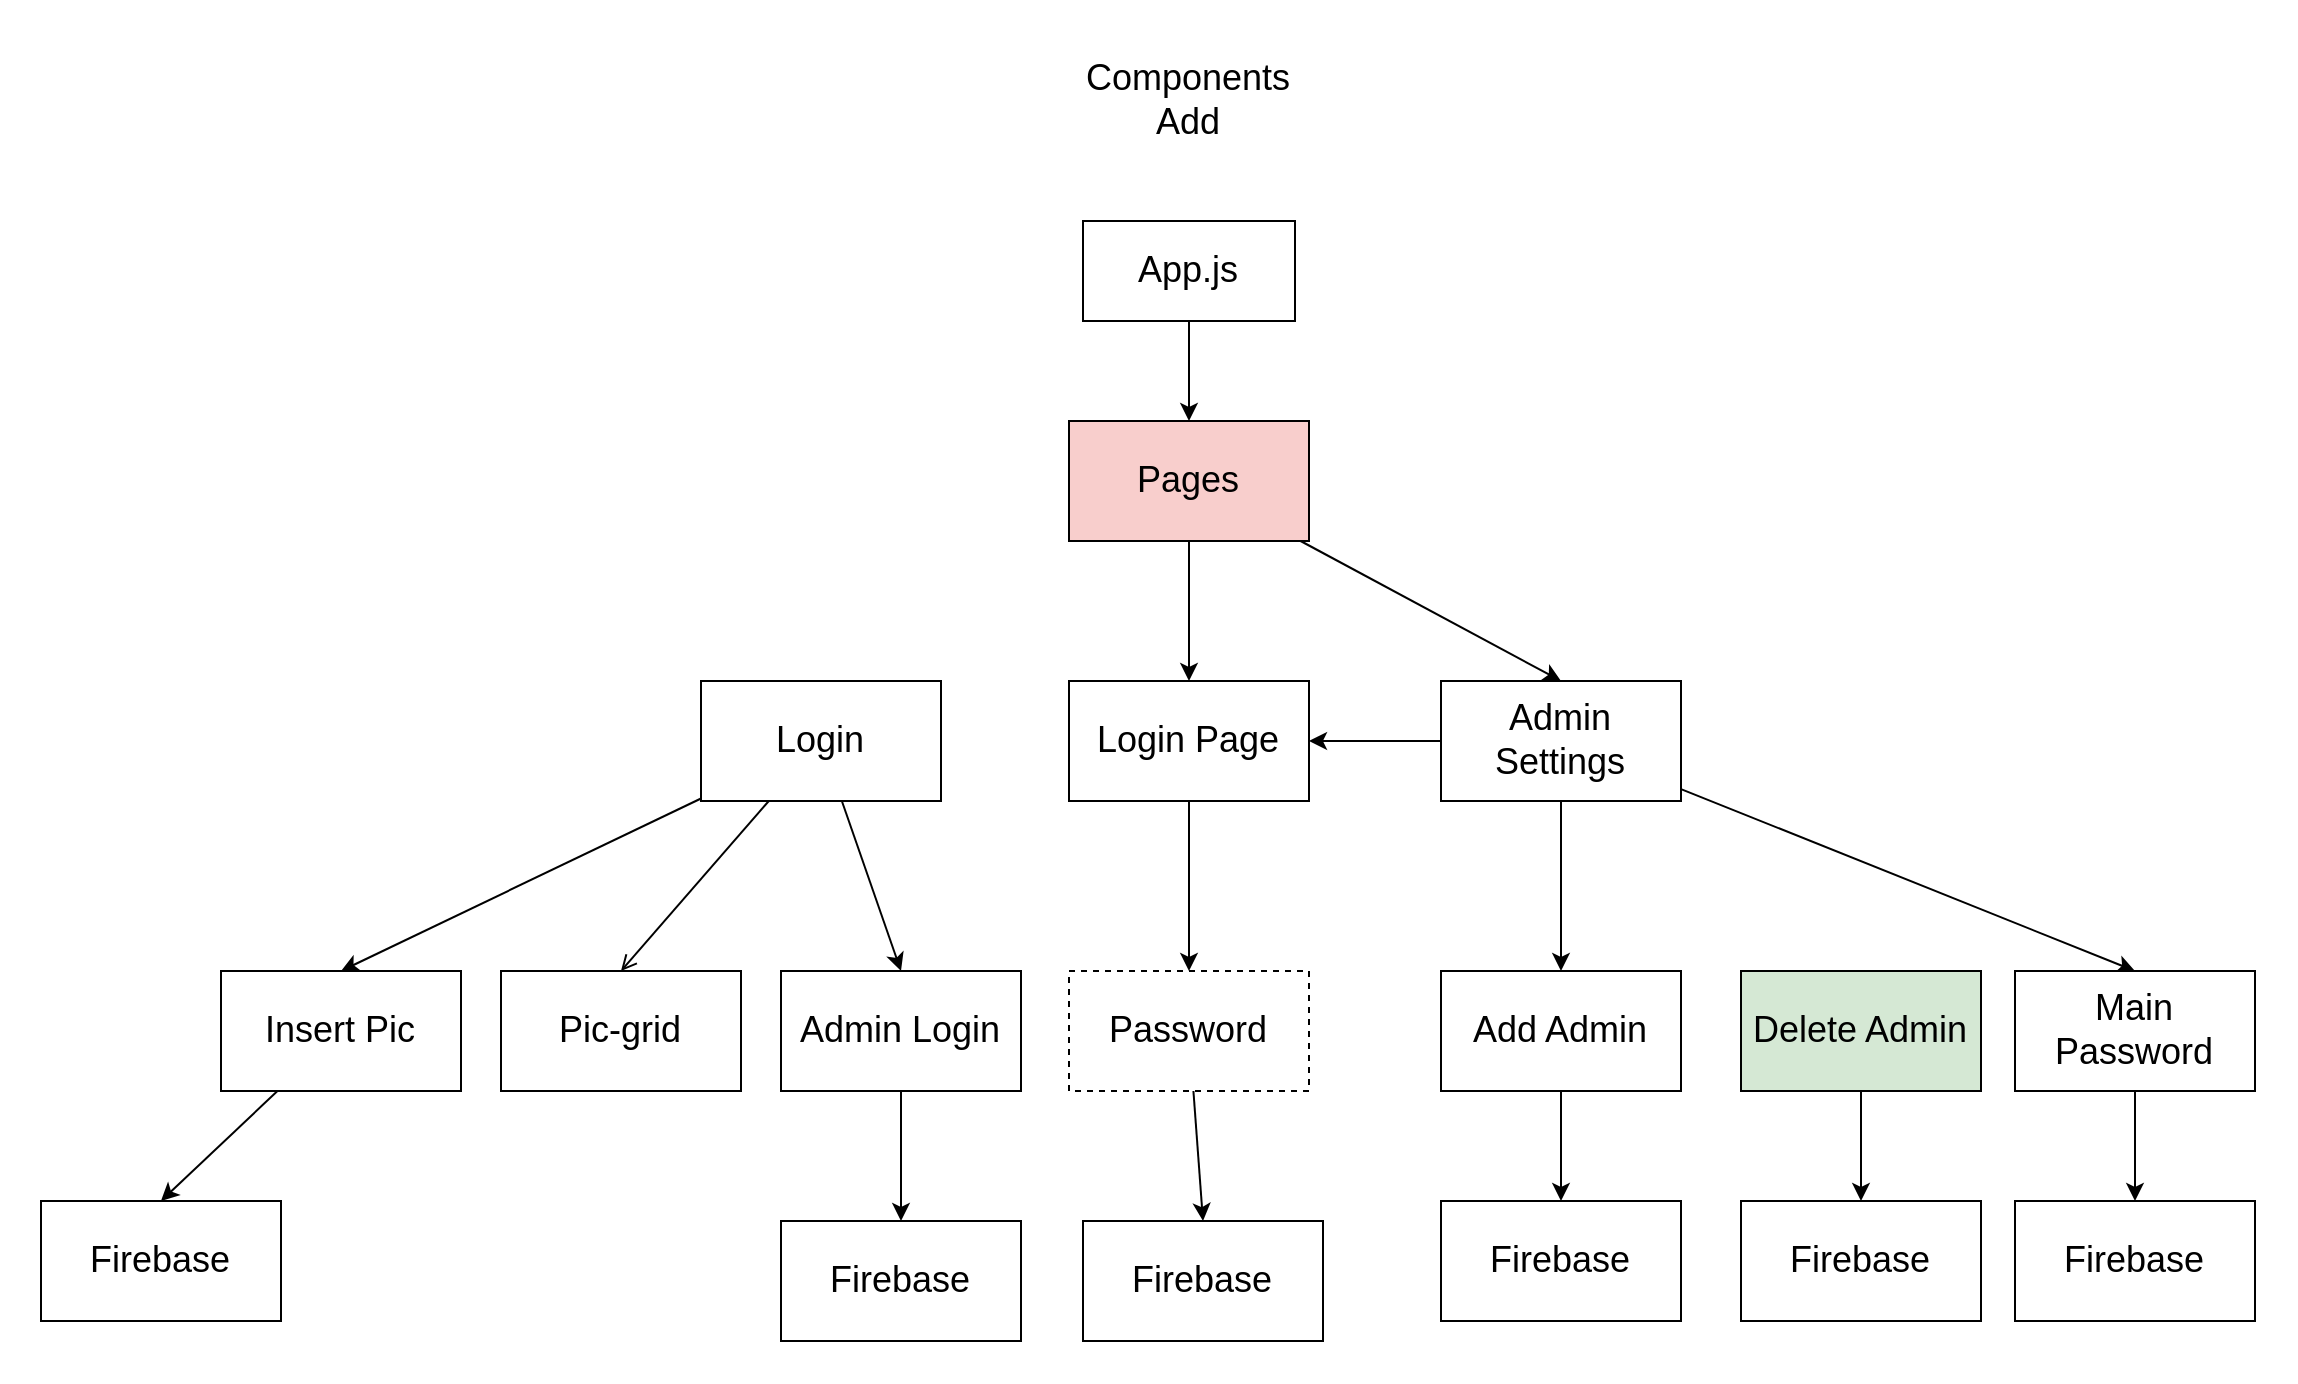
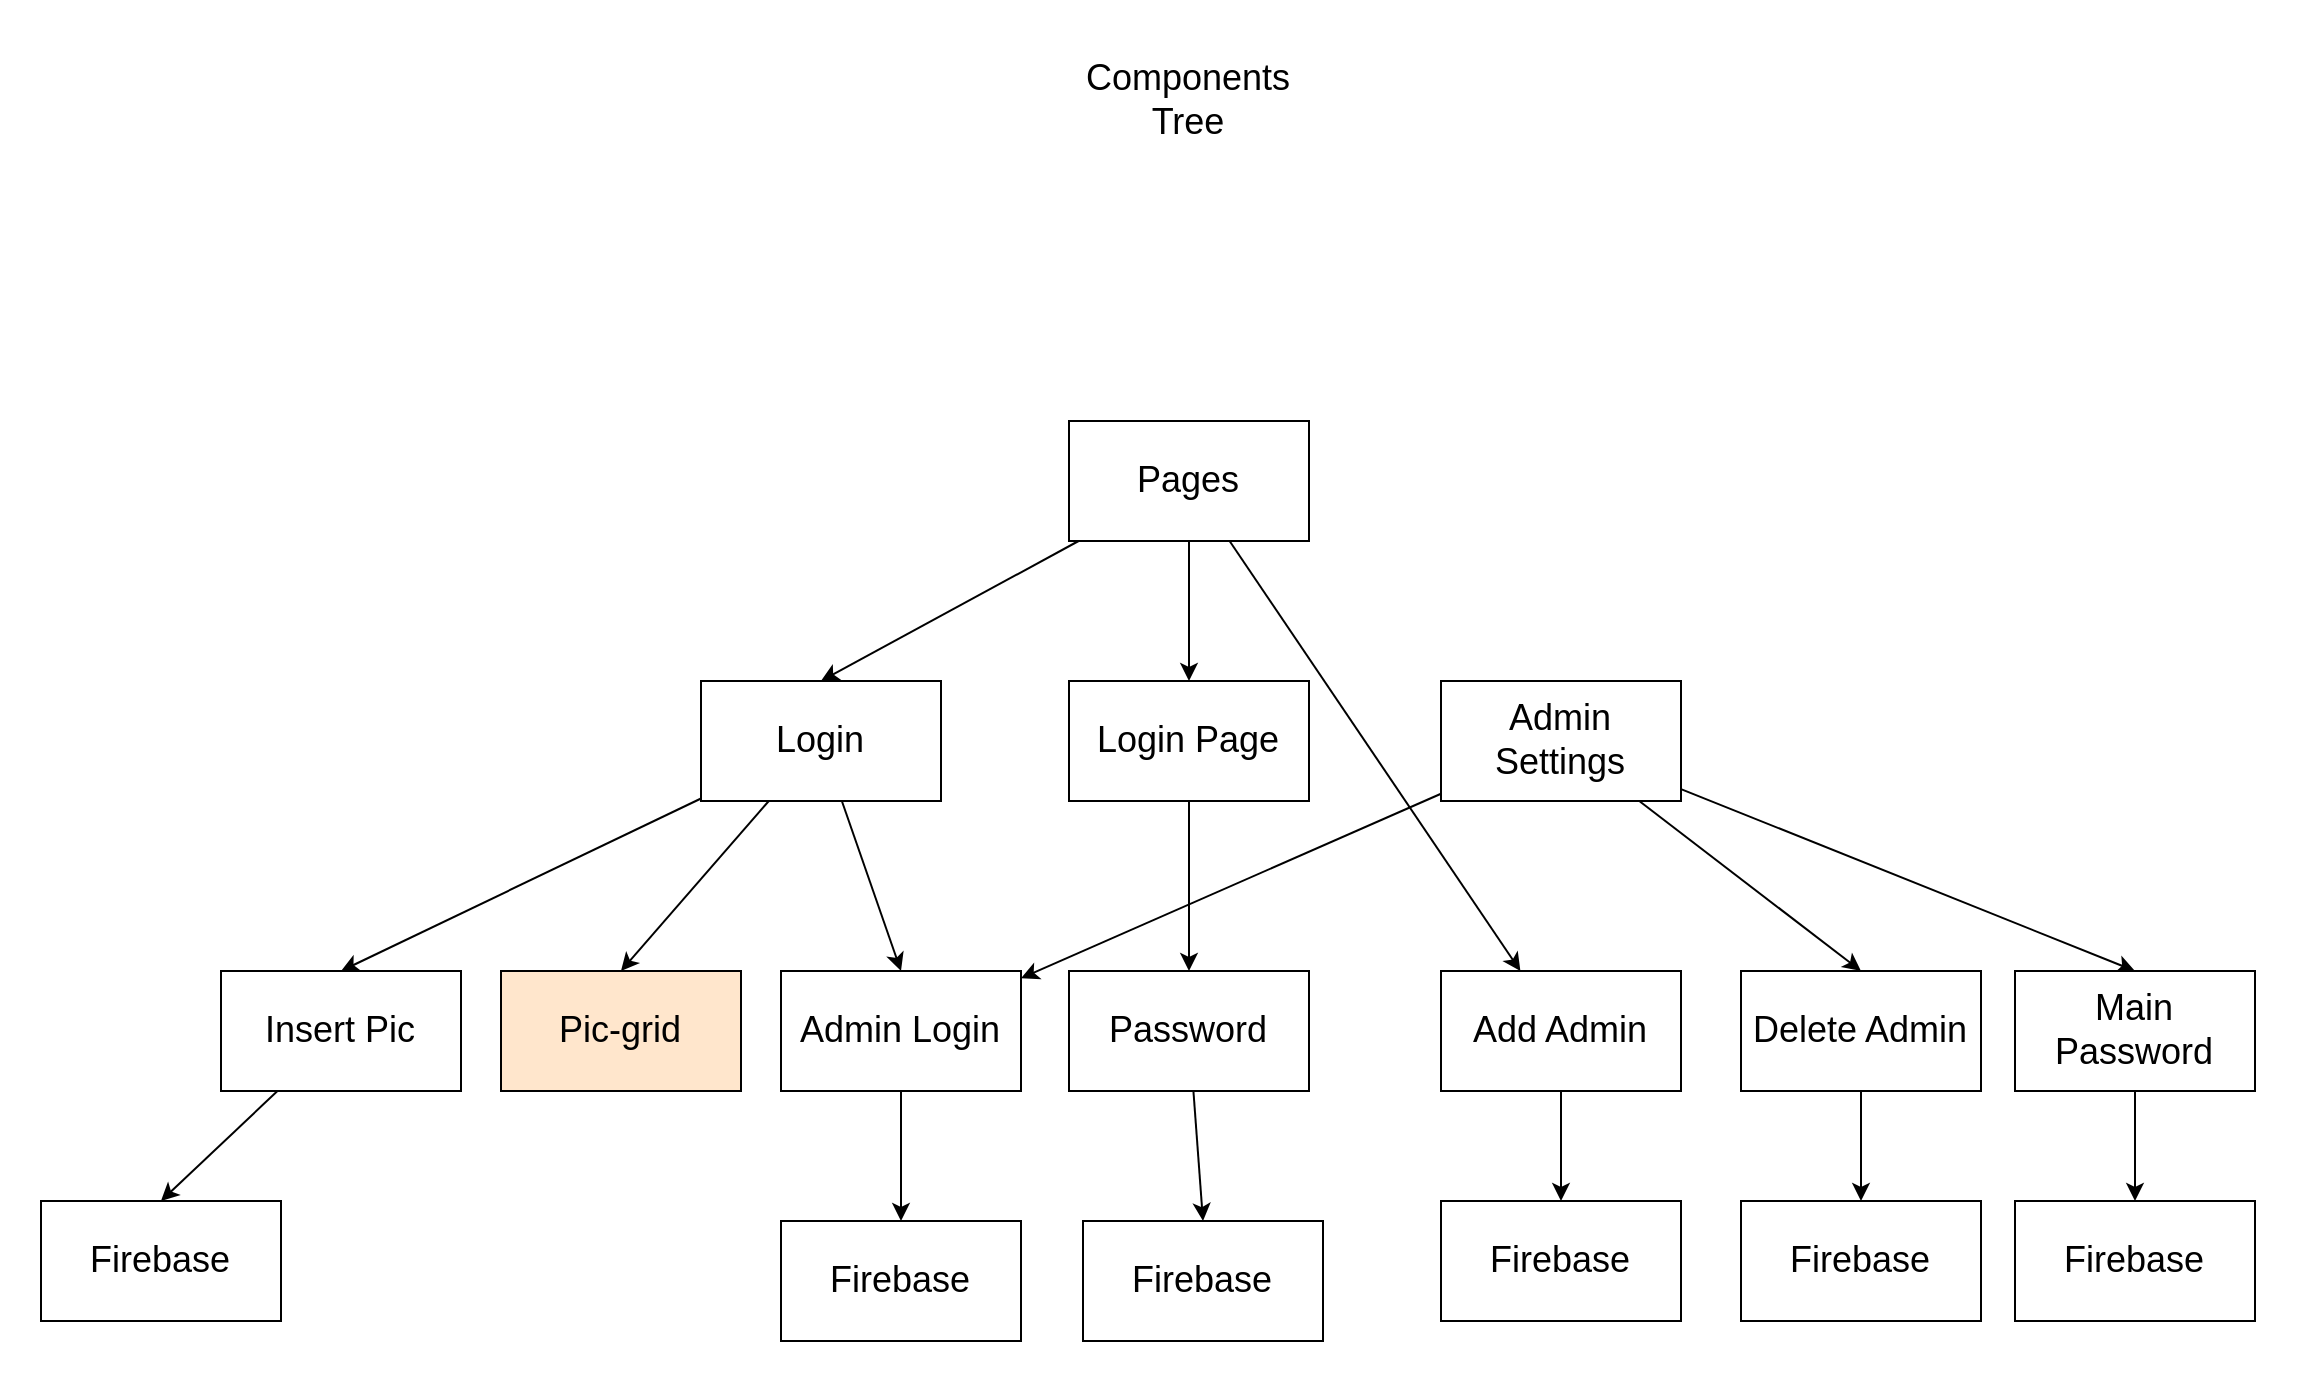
(1189, 101) -> (1189, 101)
(1189, 271) -> none
(1189, 364) -> none
(1189, 481) -> (1189, 481)
none -> (955, 608)
(1425, 608) -> (1440, 852)
(1405, 741) -> (1745, 882)
(1561, 879) -> (1237, 883)
(628, 963) -> (631, 960)
(621, 1031) -> (621, 1031)
(1189, 1031) -> (1189, 1031)
(1861, 1031) -> (1861, 1031)
